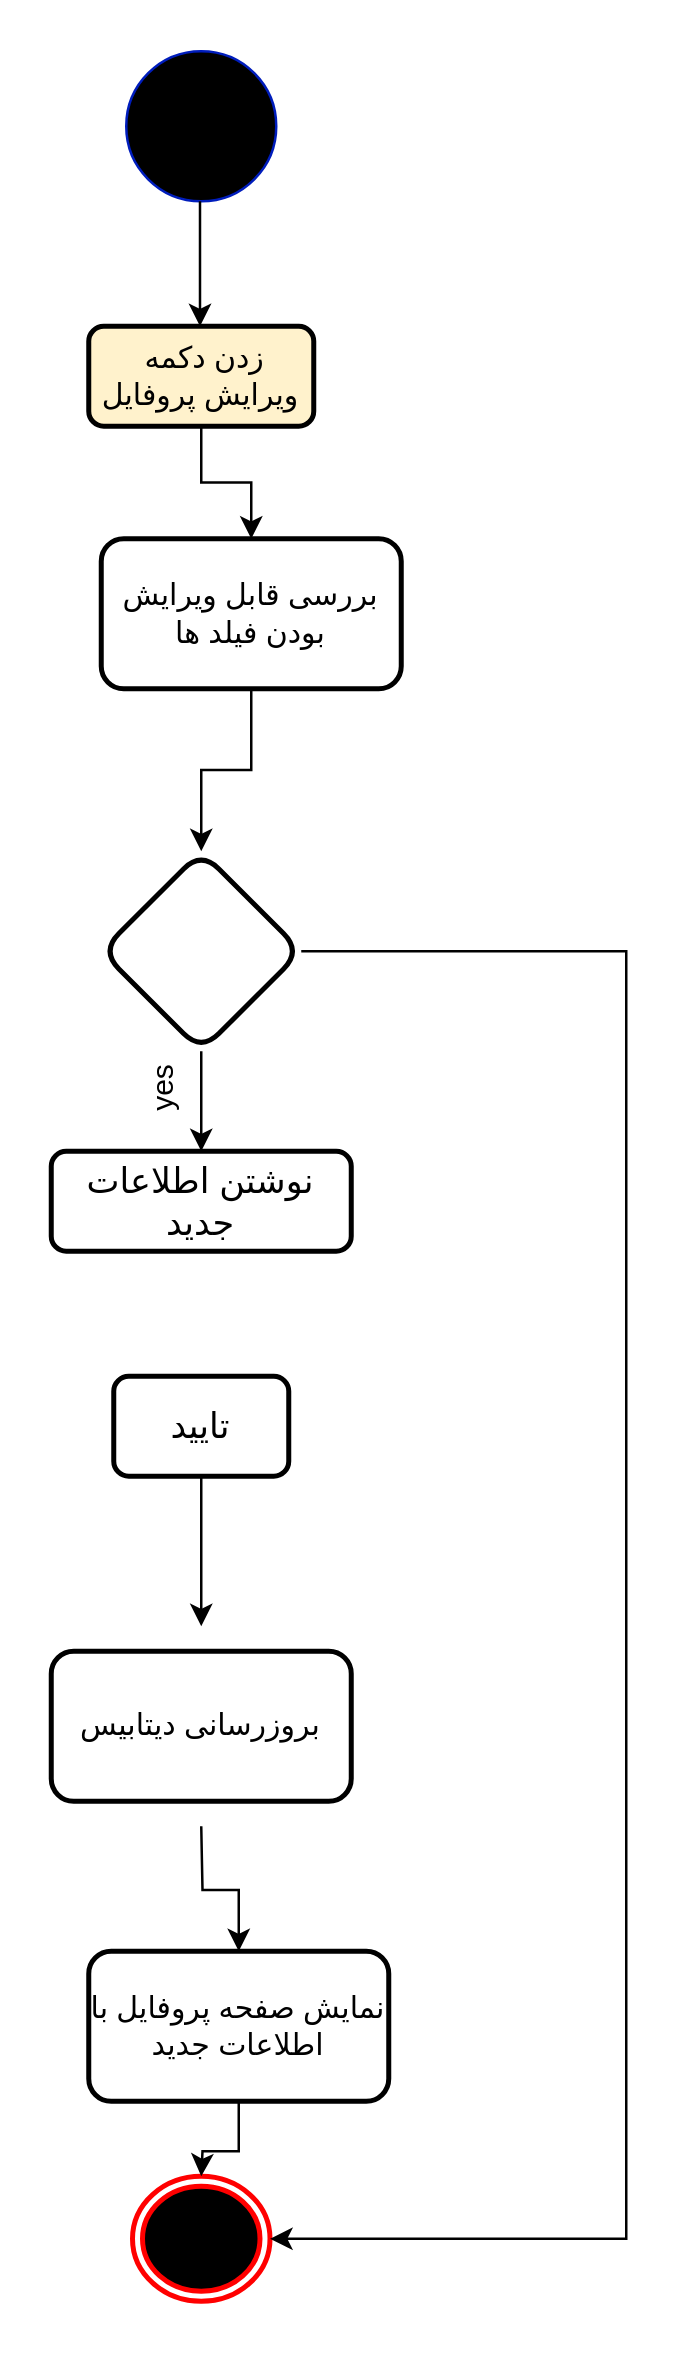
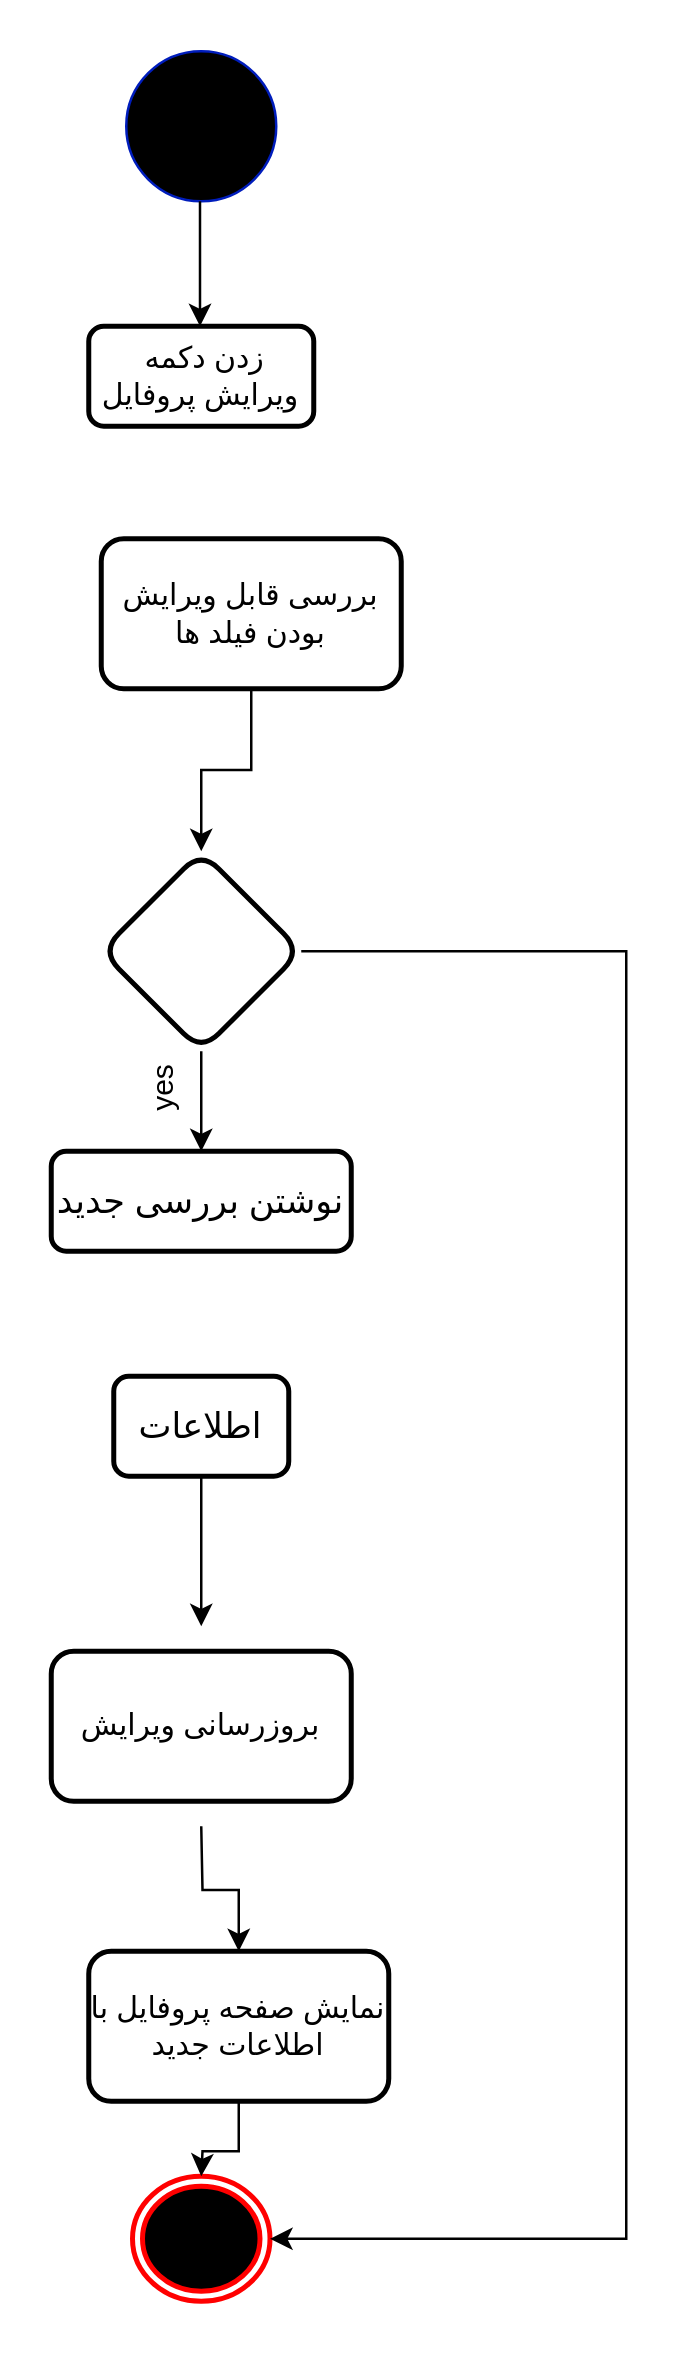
(201, 376) -> (201, 376)
(218, 483) -> none
(201, 1201) -> (201, 1201)
(201, 1426) -> (201, 1426)
(201, 1726) -> (201, 1726)
